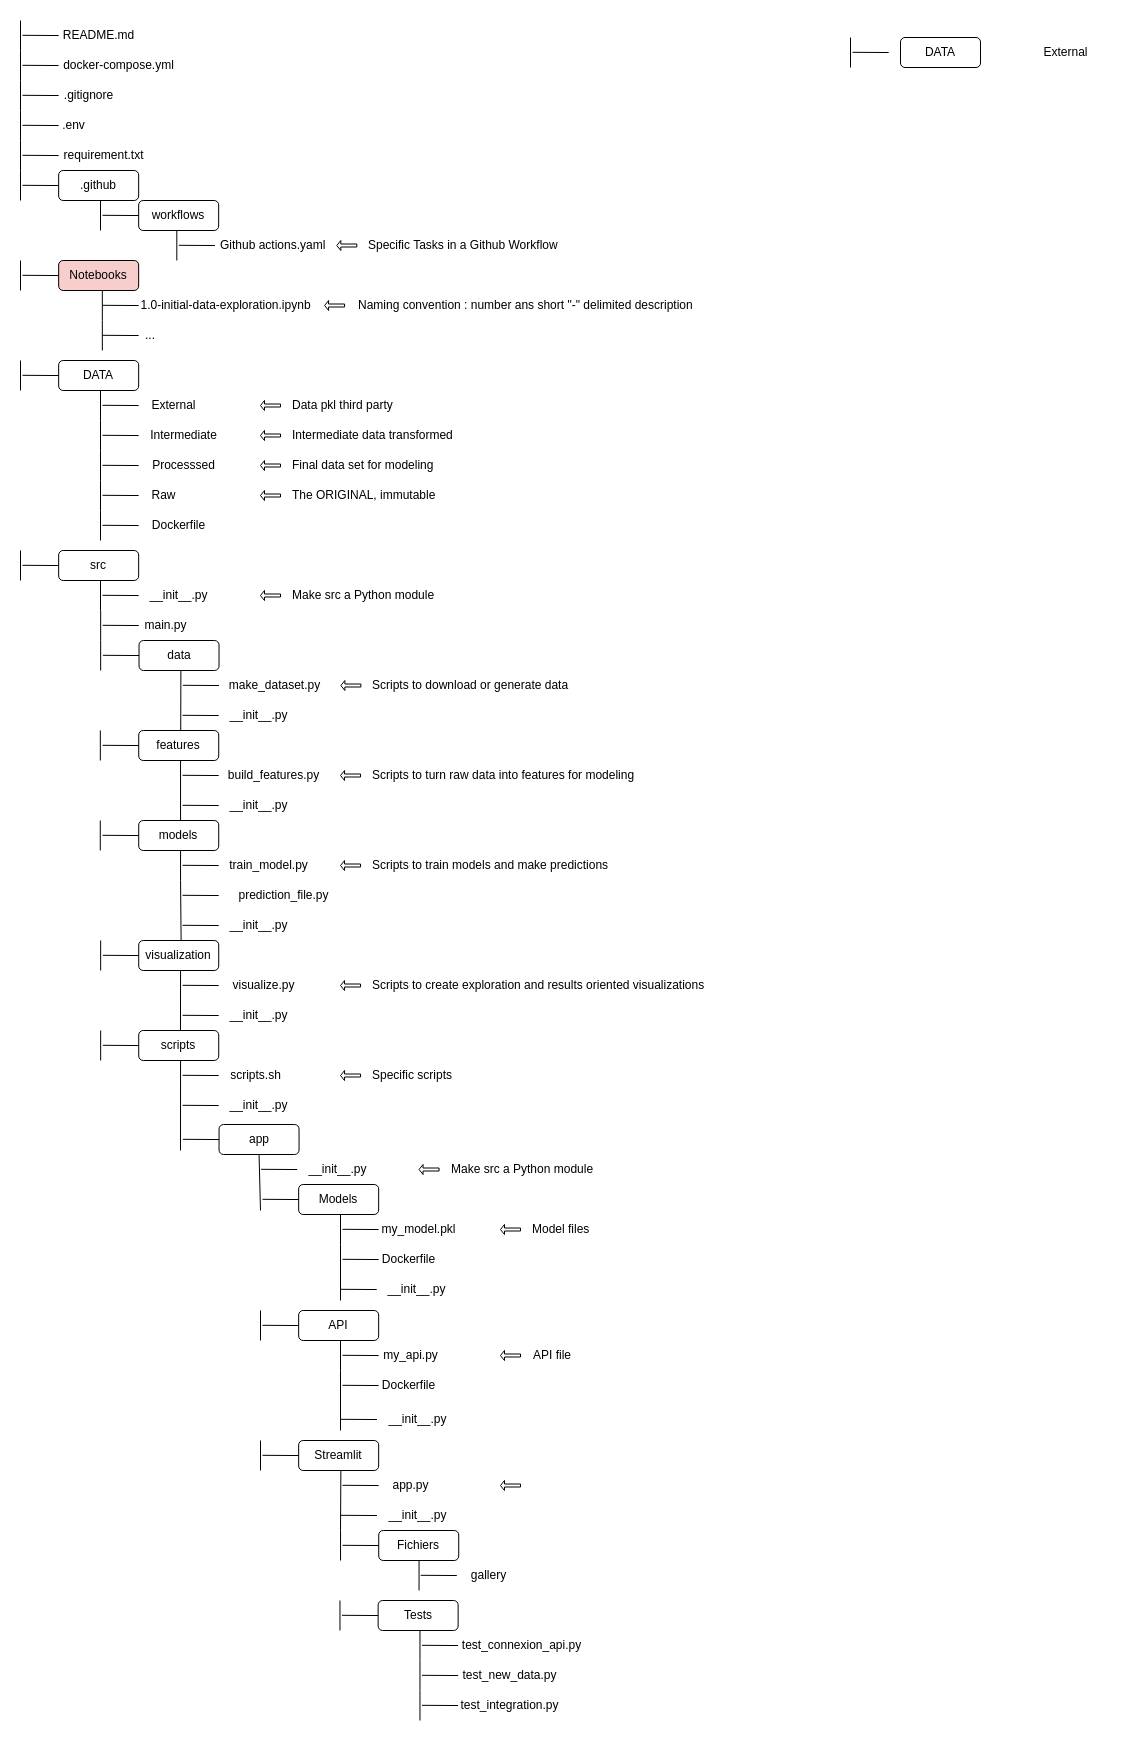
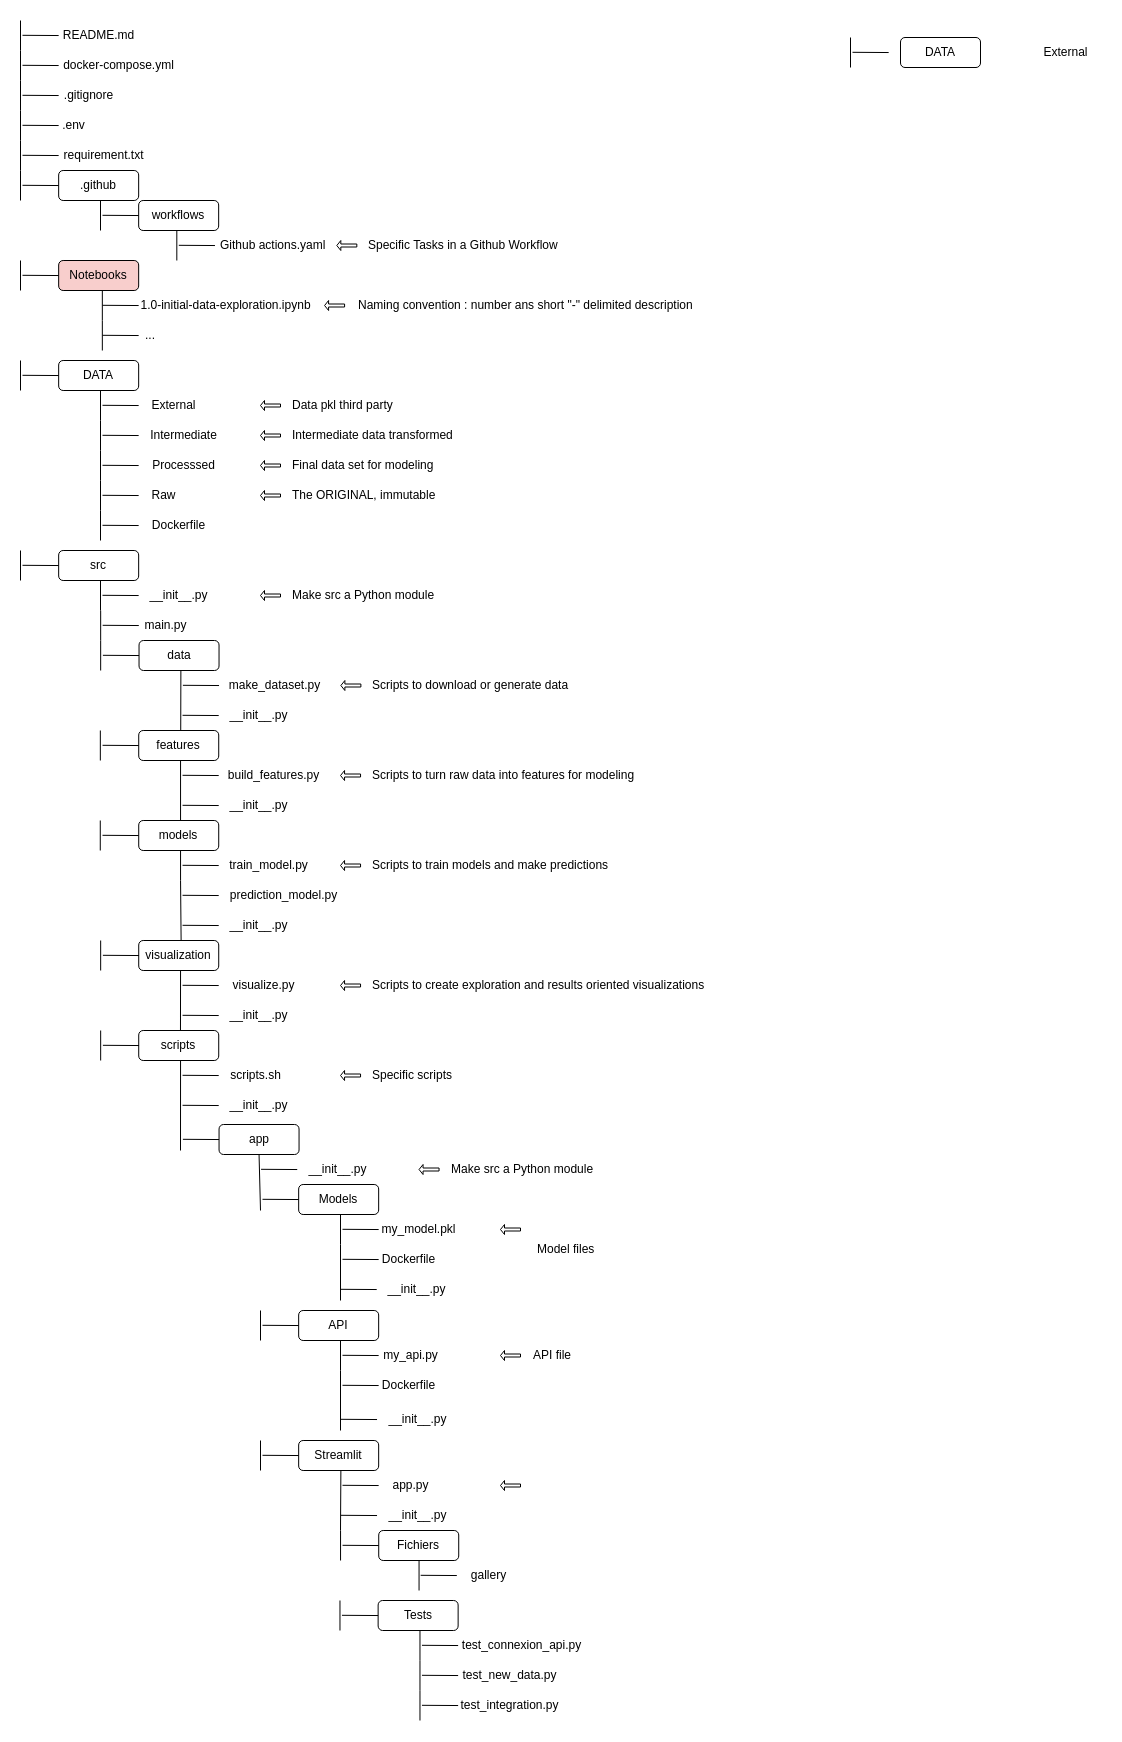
(284, 896) -> (284, 896)
(571, 1230) -> (576, 1250)
